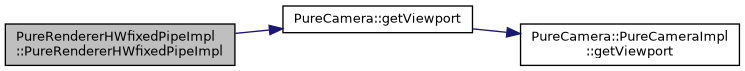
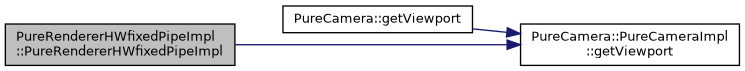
(252, 32) -> (371, 45)
